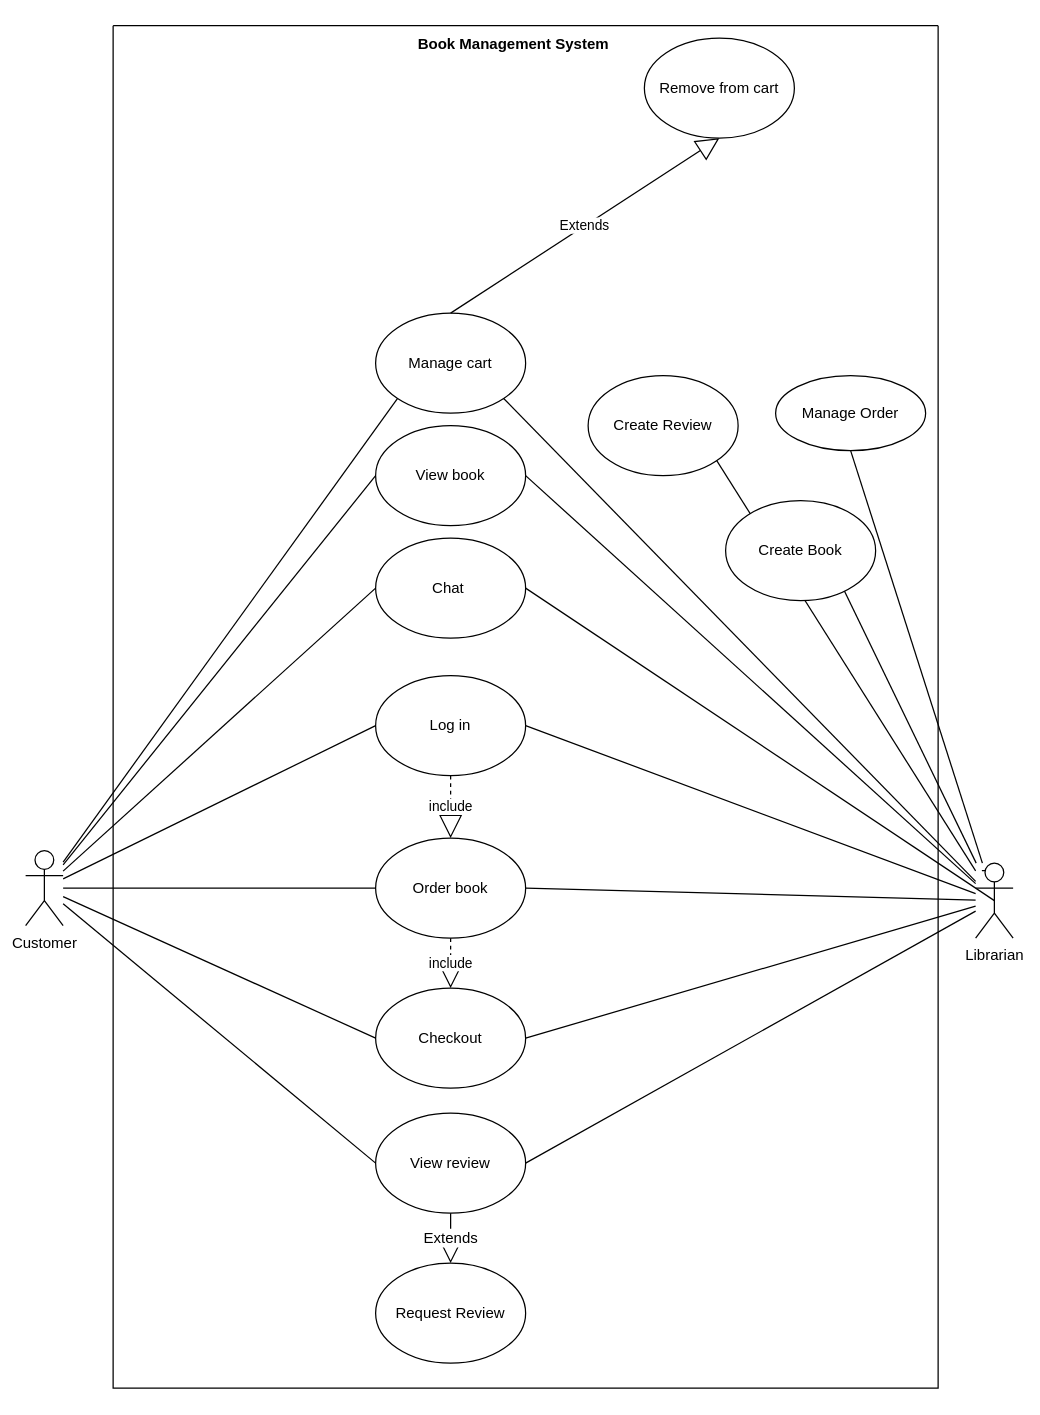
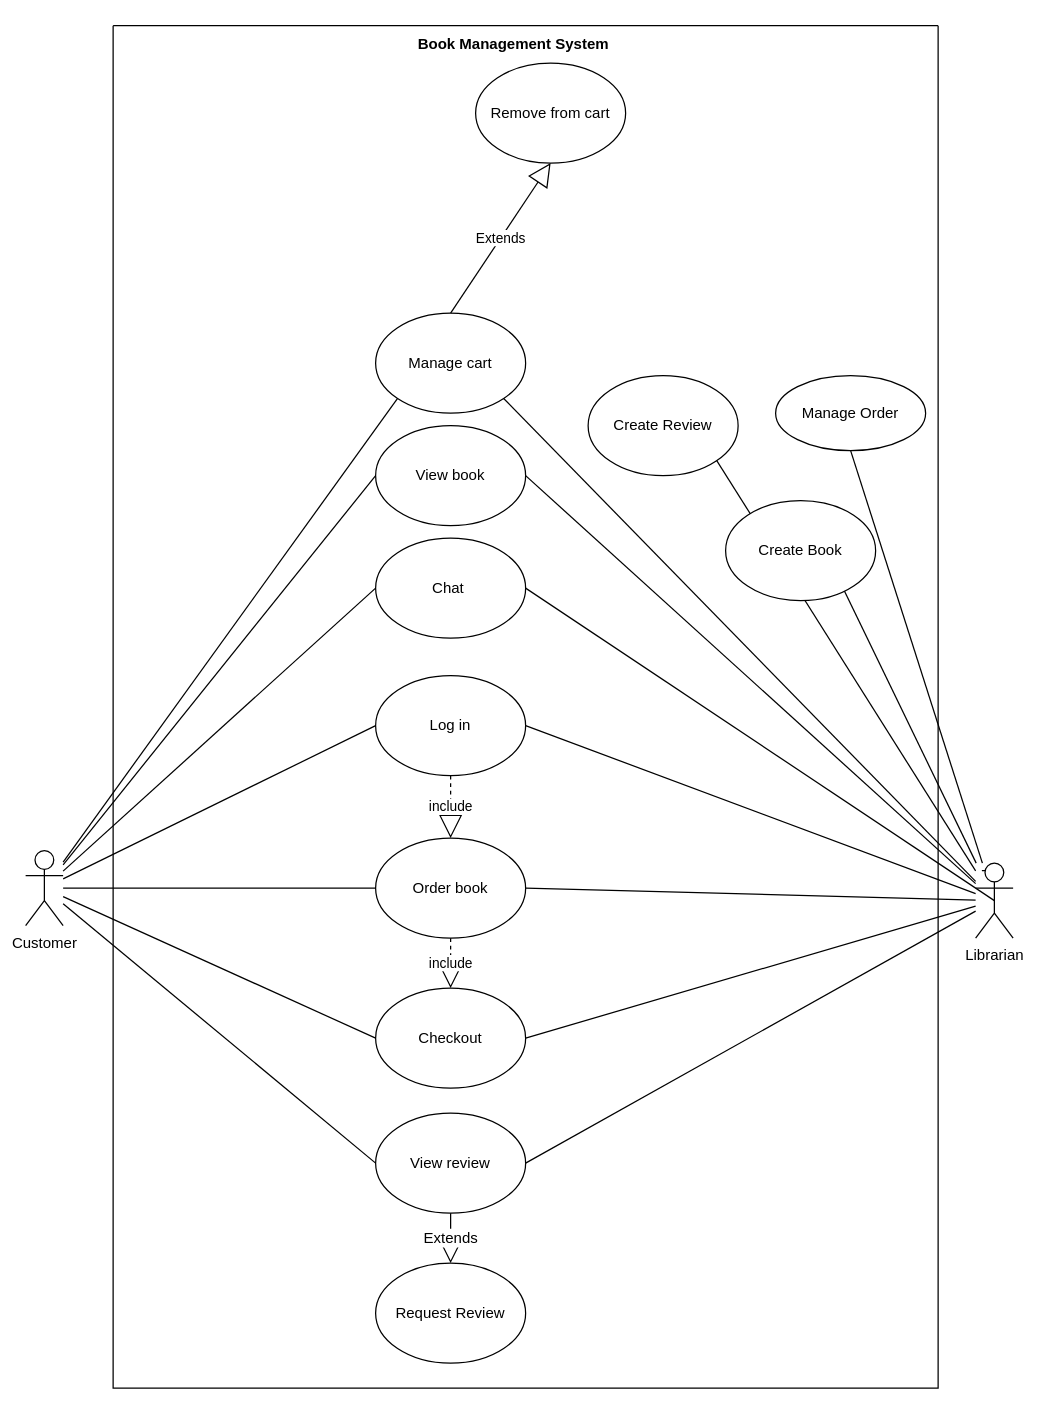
(719, 88) -> (551, 113)
